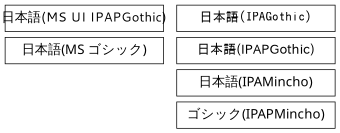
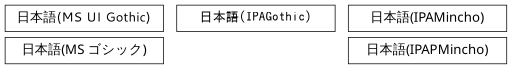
(84, 18) -> (84, 18)
(256, 51) -> none
(256, 115) -> (428, 51)
